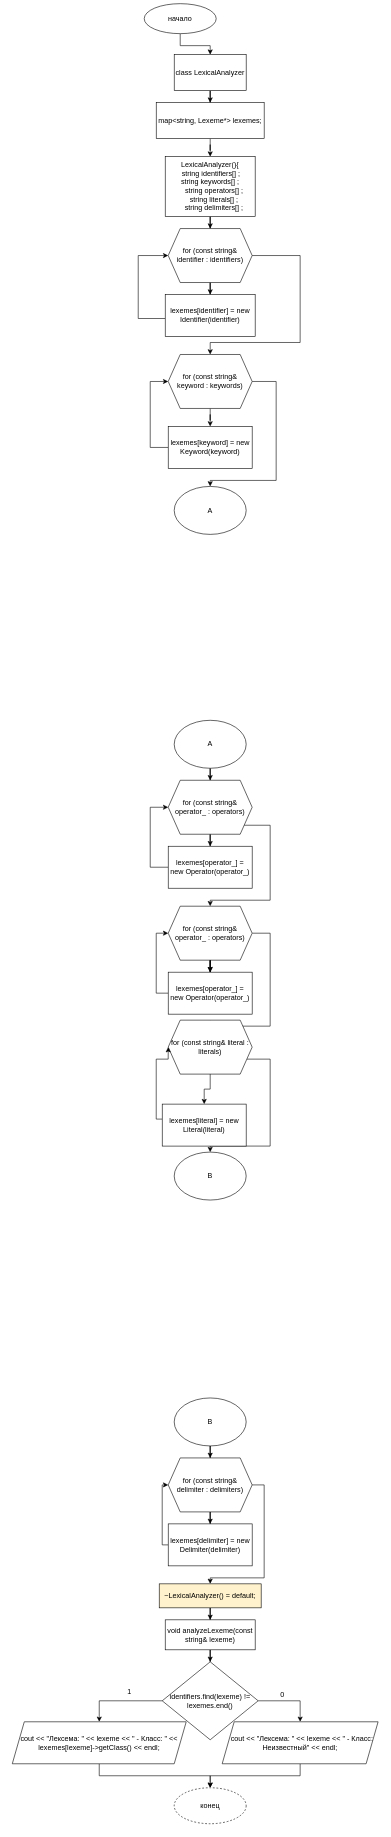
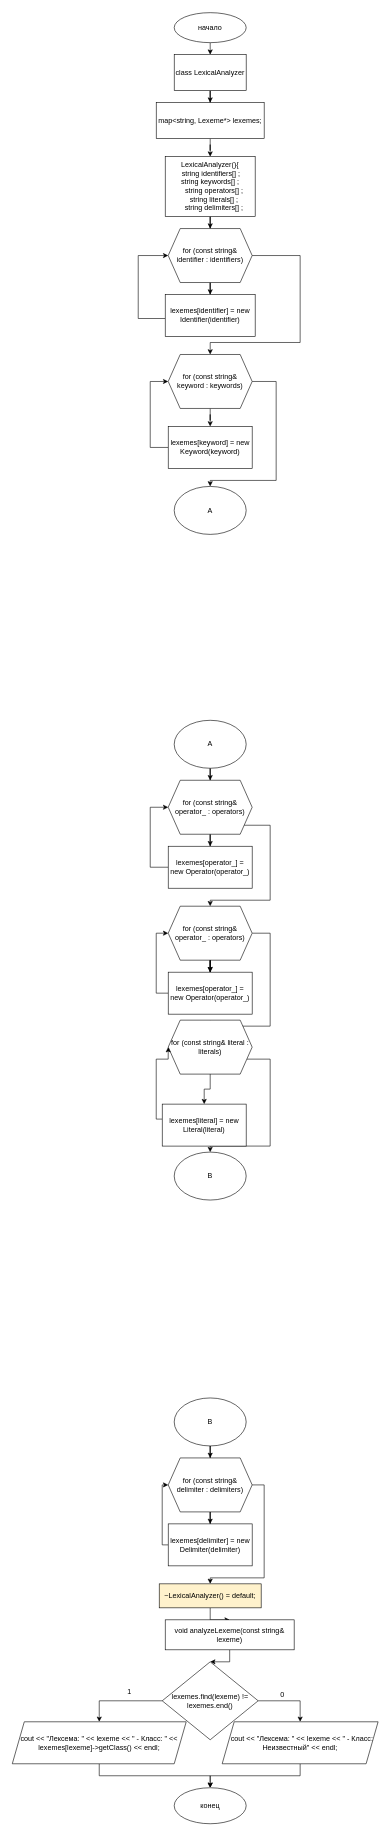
(180, 18) -> (210, 27)
(210, 1635) -> (230, 1635)
(210, 1701) -> (210, 1701)
(210, 1806) -> (210, 1806)
